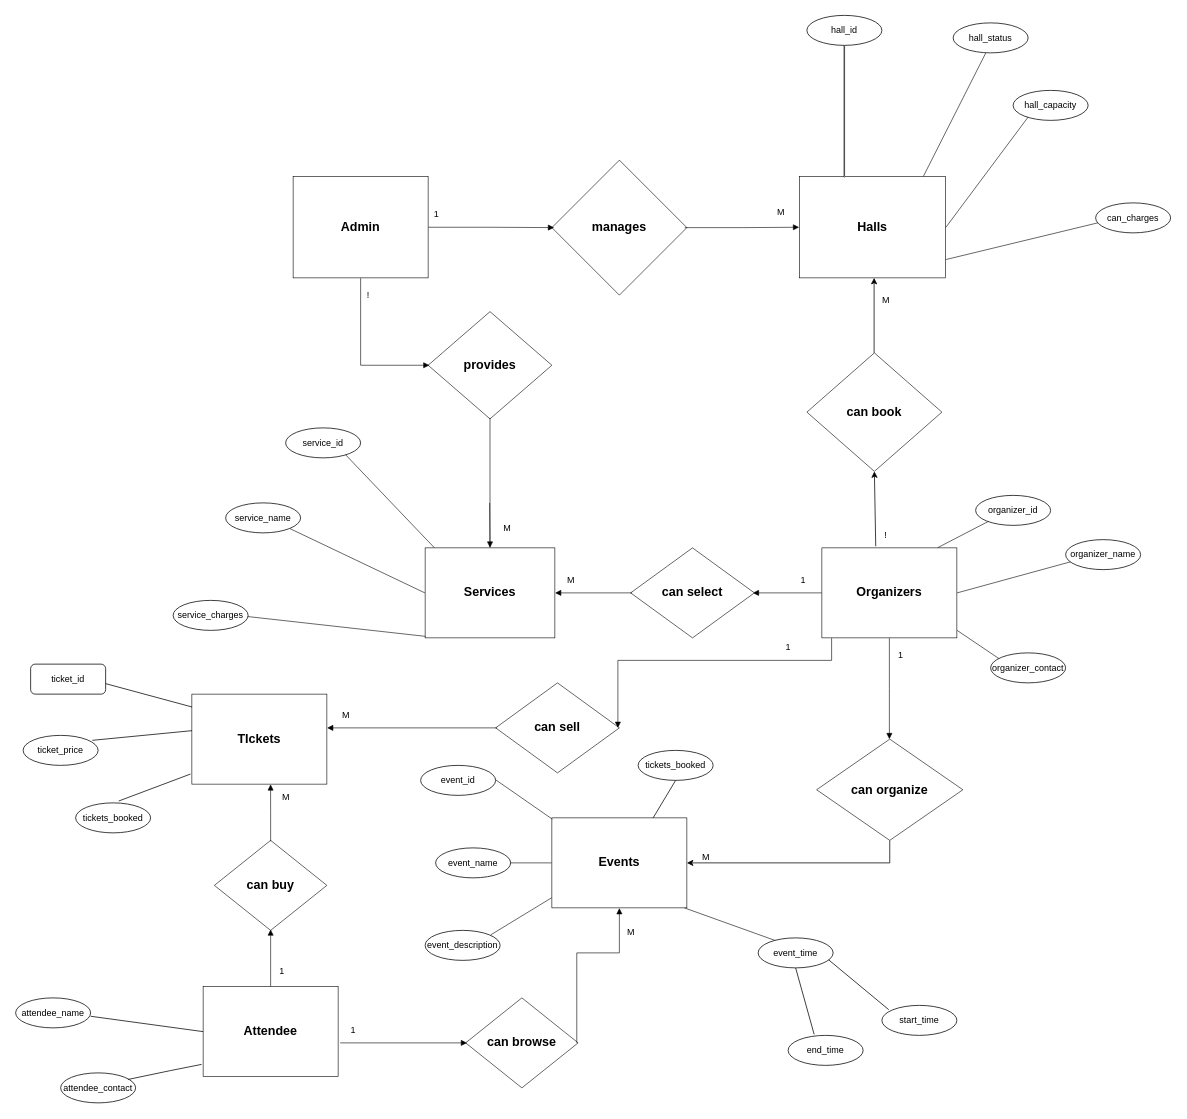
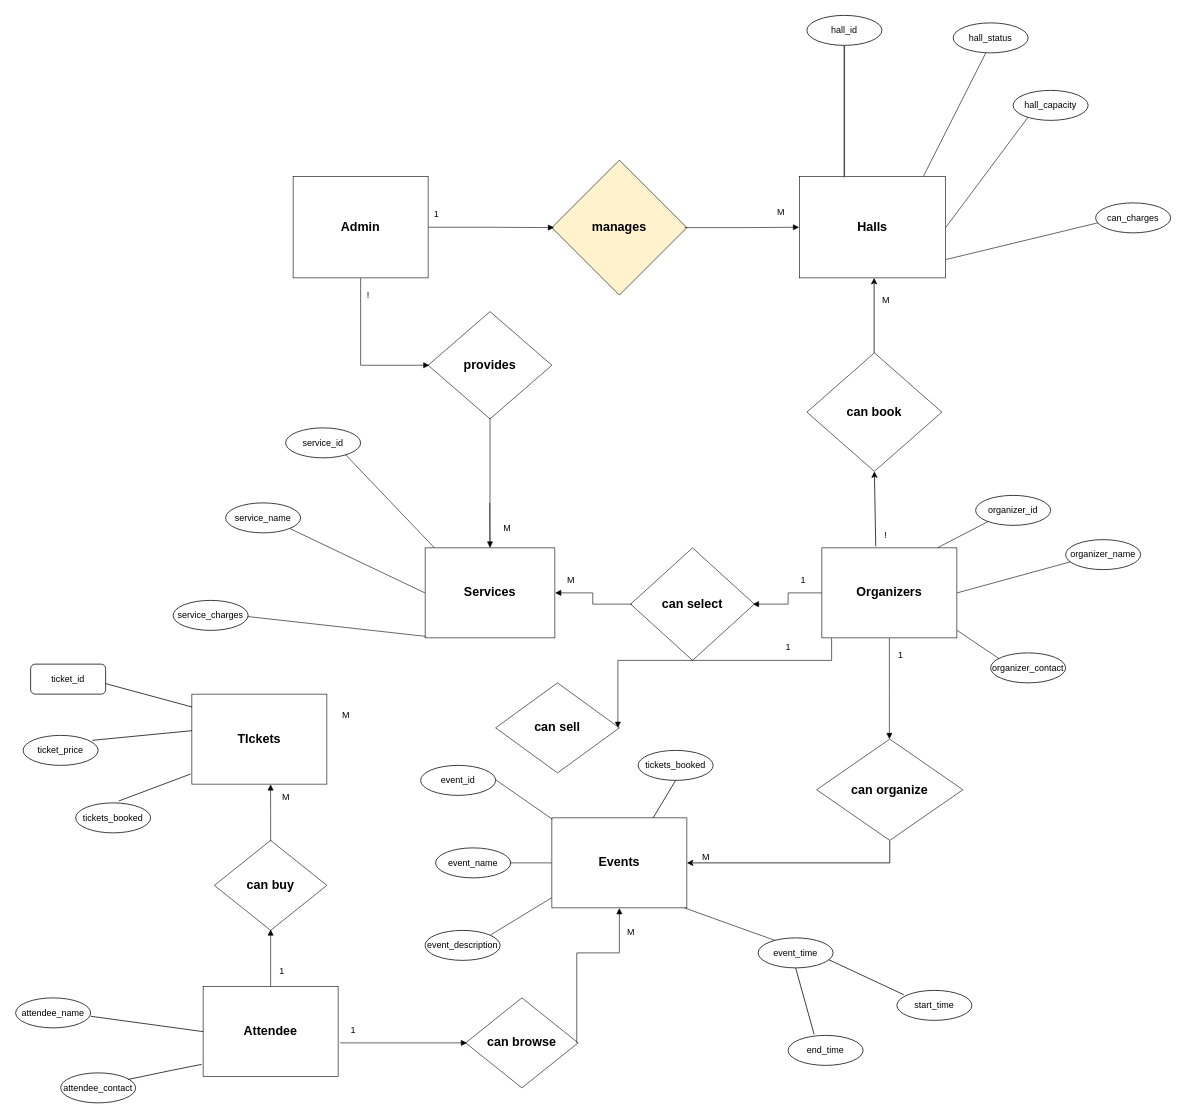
(619, 228) -> (619, 228)
(692, 593) -> (692, 604)
(334, 728) -> none
(919, 1020) -> (934, 1005)
